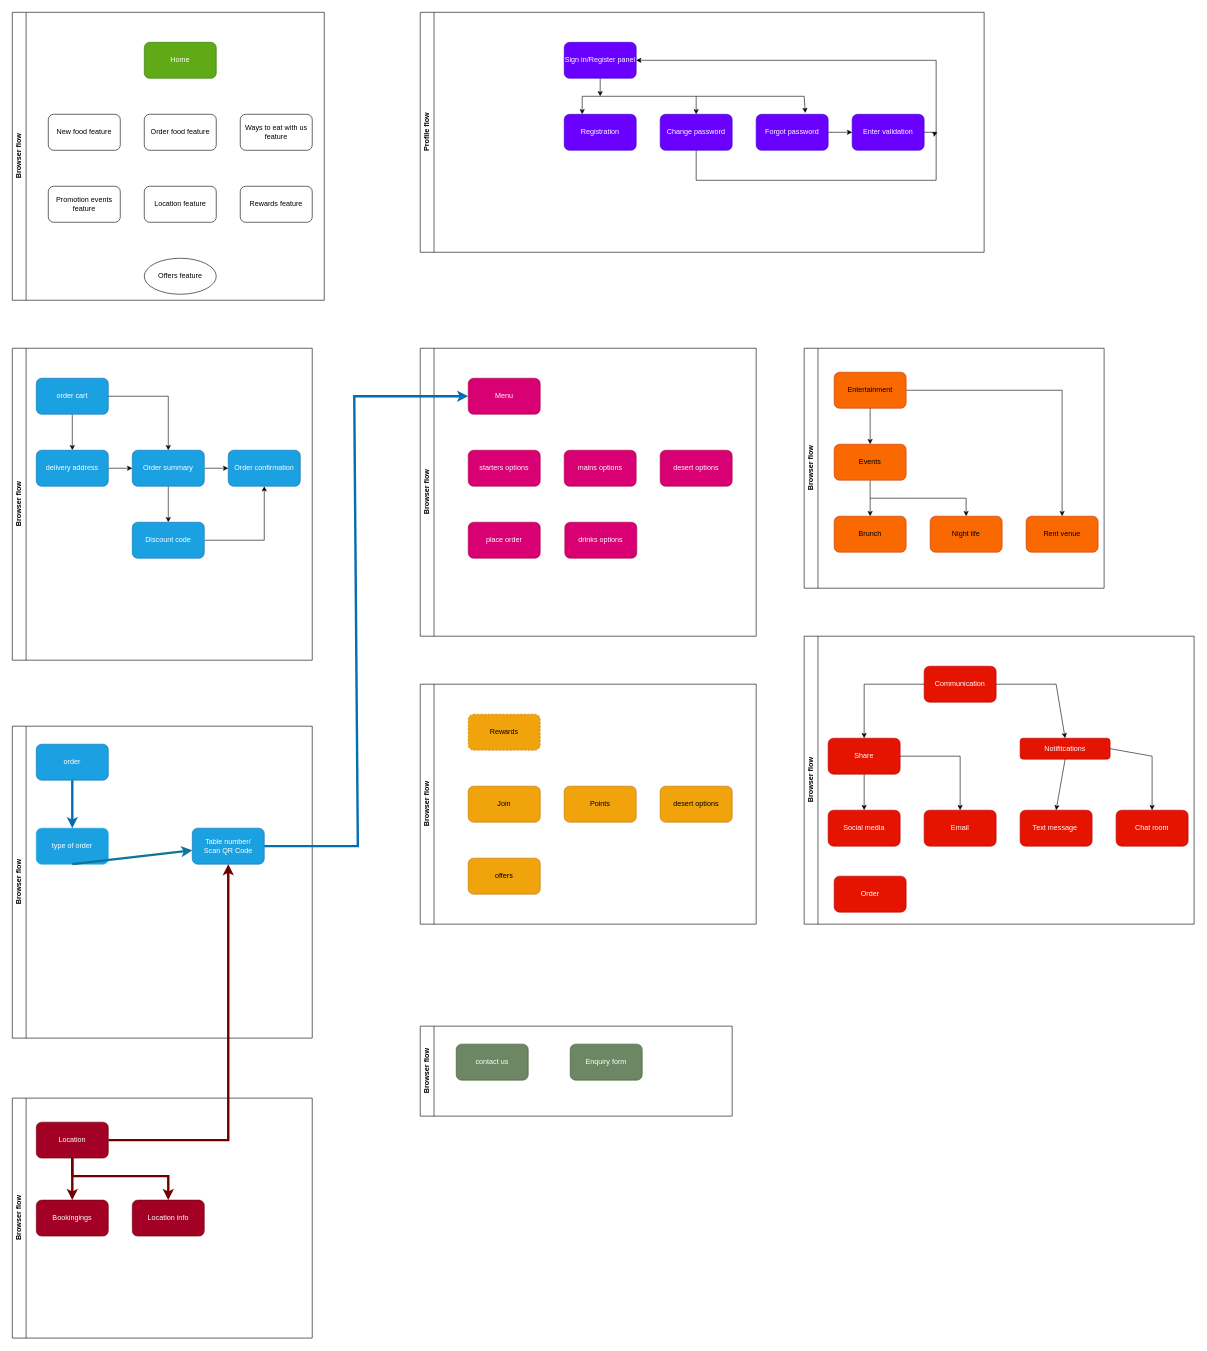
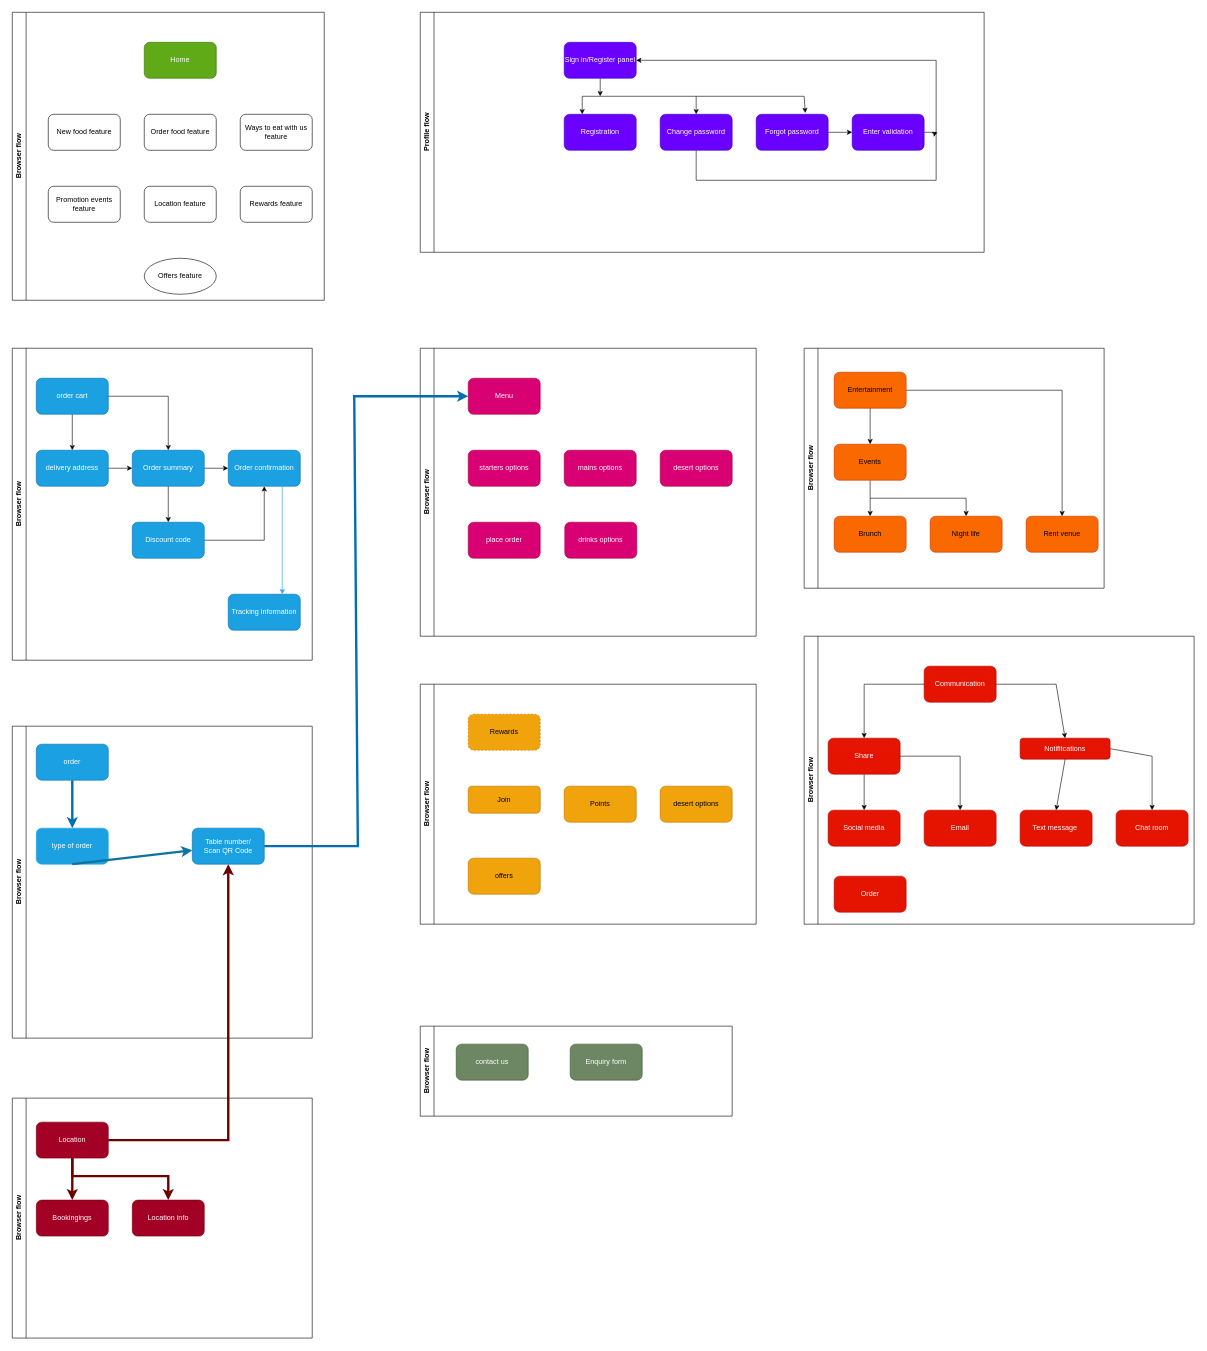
none -> (282, 588)
none -> (264, 612)
(504, 804) -> (504, 800)
